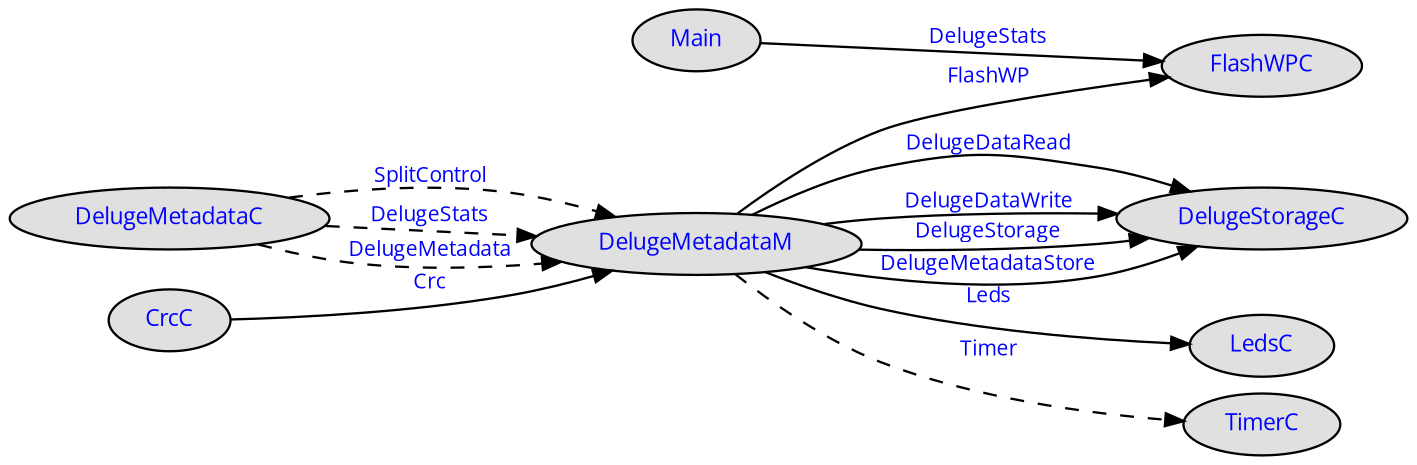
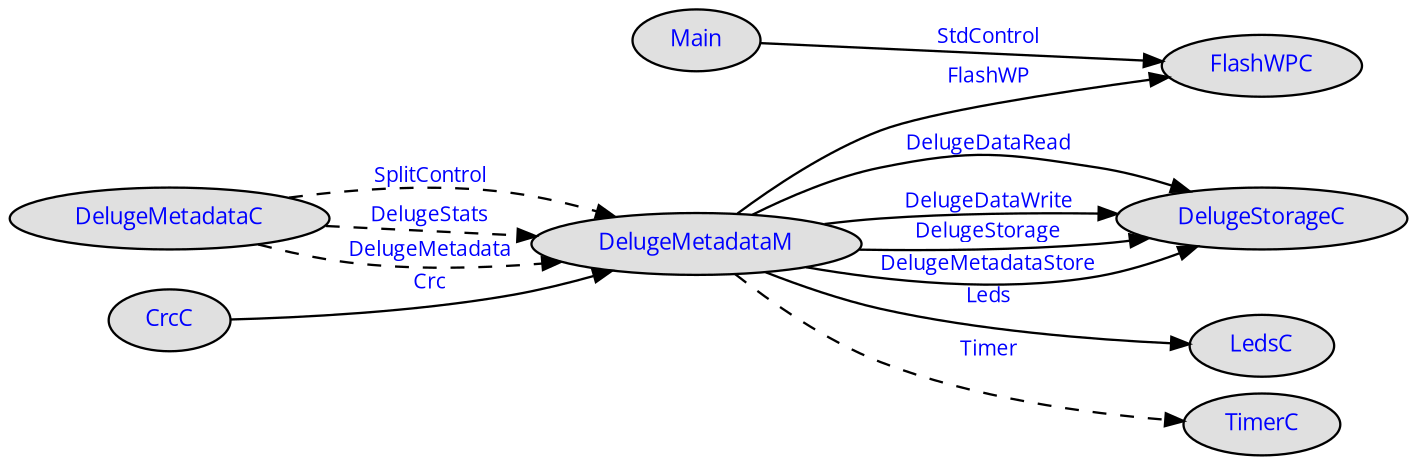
(989, 38) -> (989, 38)
